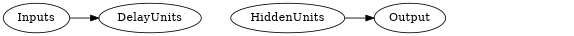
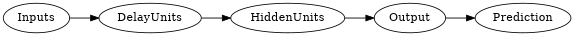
none -> (212, 18)
none -> (523, 18)
